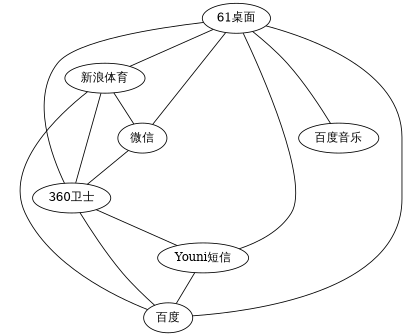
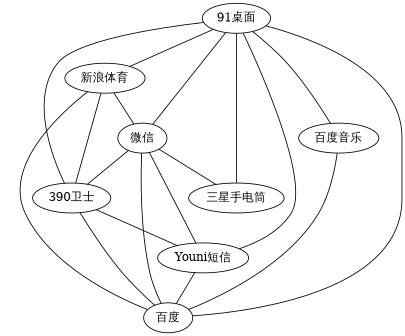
(236, 18) -> (236, 18)
(72, 198) -> (72, 198)
none -> (173, 198)
none -> (236, 198)
none -> (143, 222)
none -> (286, 252)
